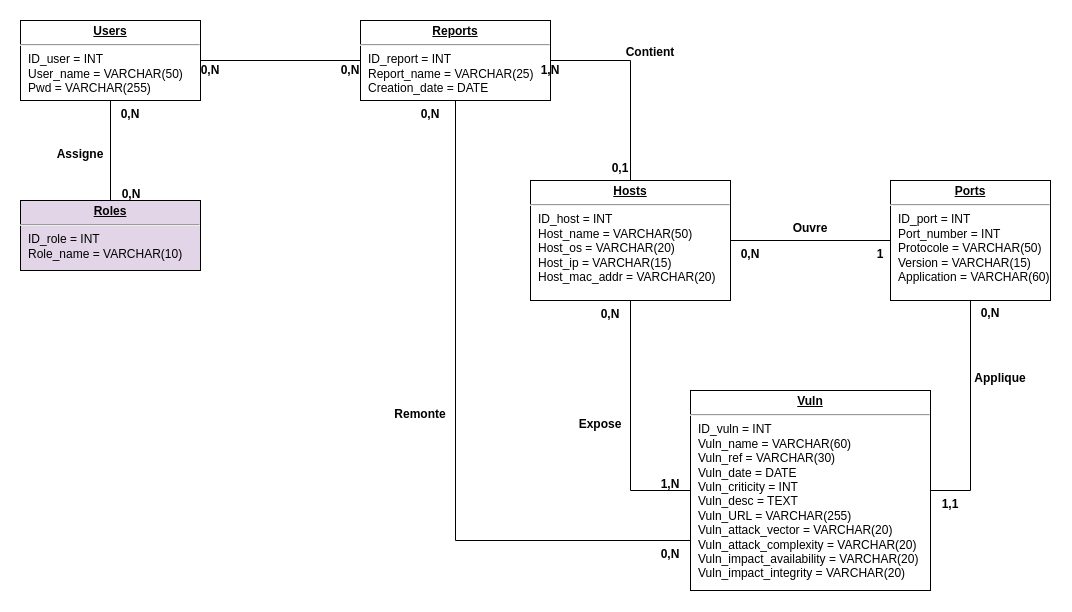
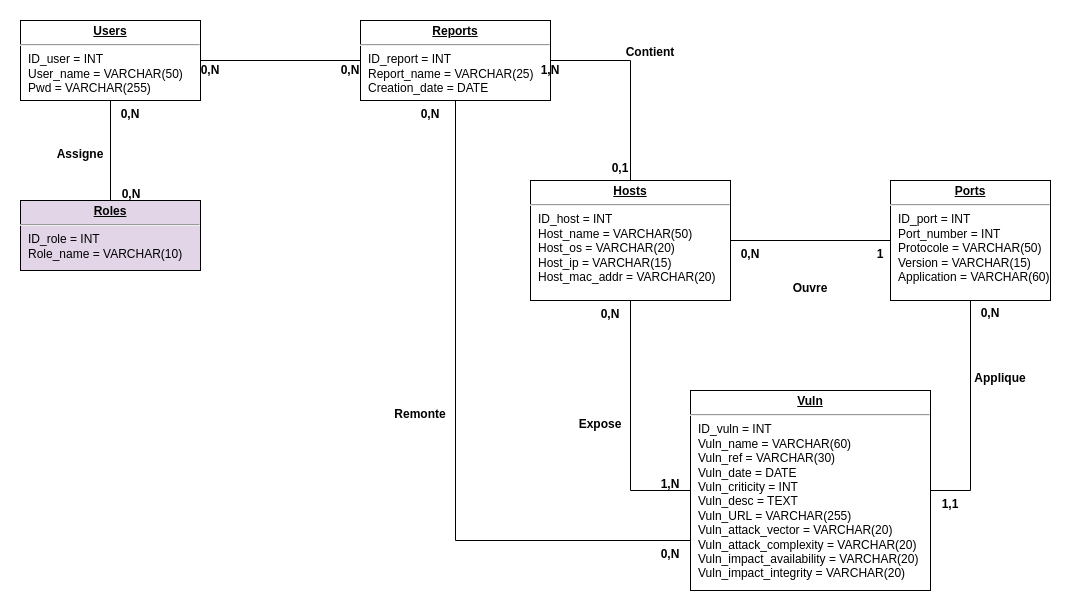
(811, 228) -> (811, 288)
